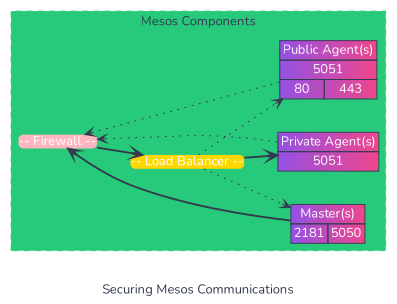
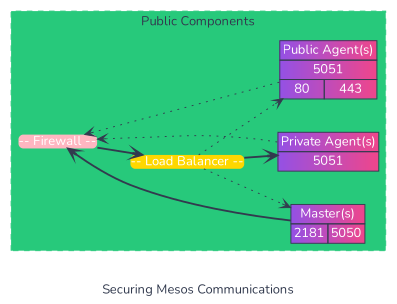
(198, 22) -> (198, 22)
